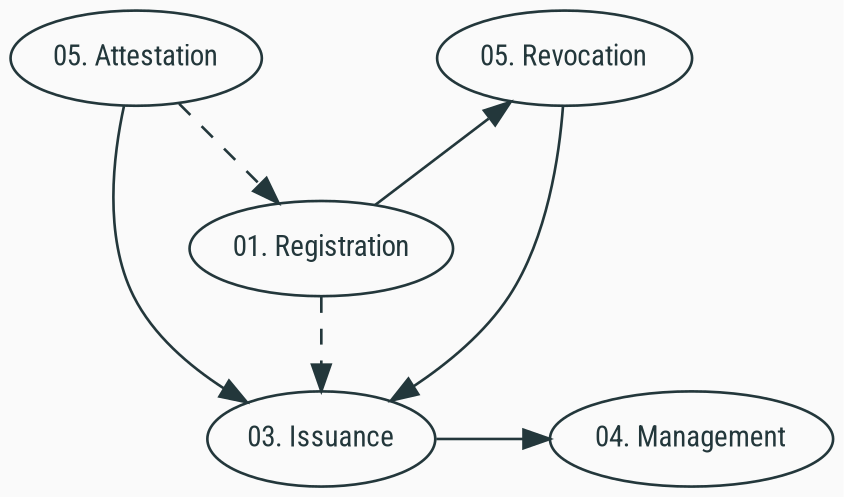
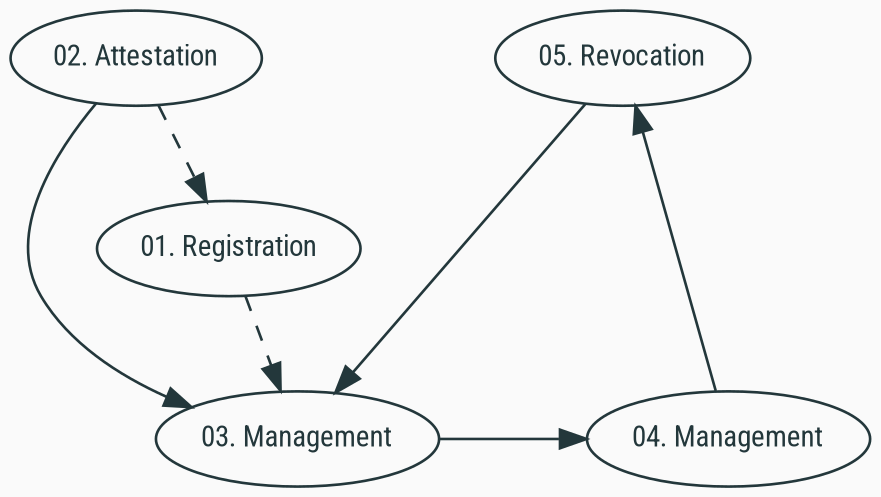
(136, 58) -> (136, 58)
(432, 162) -> (679, 261)
(321, 439) -> (298, 439)
